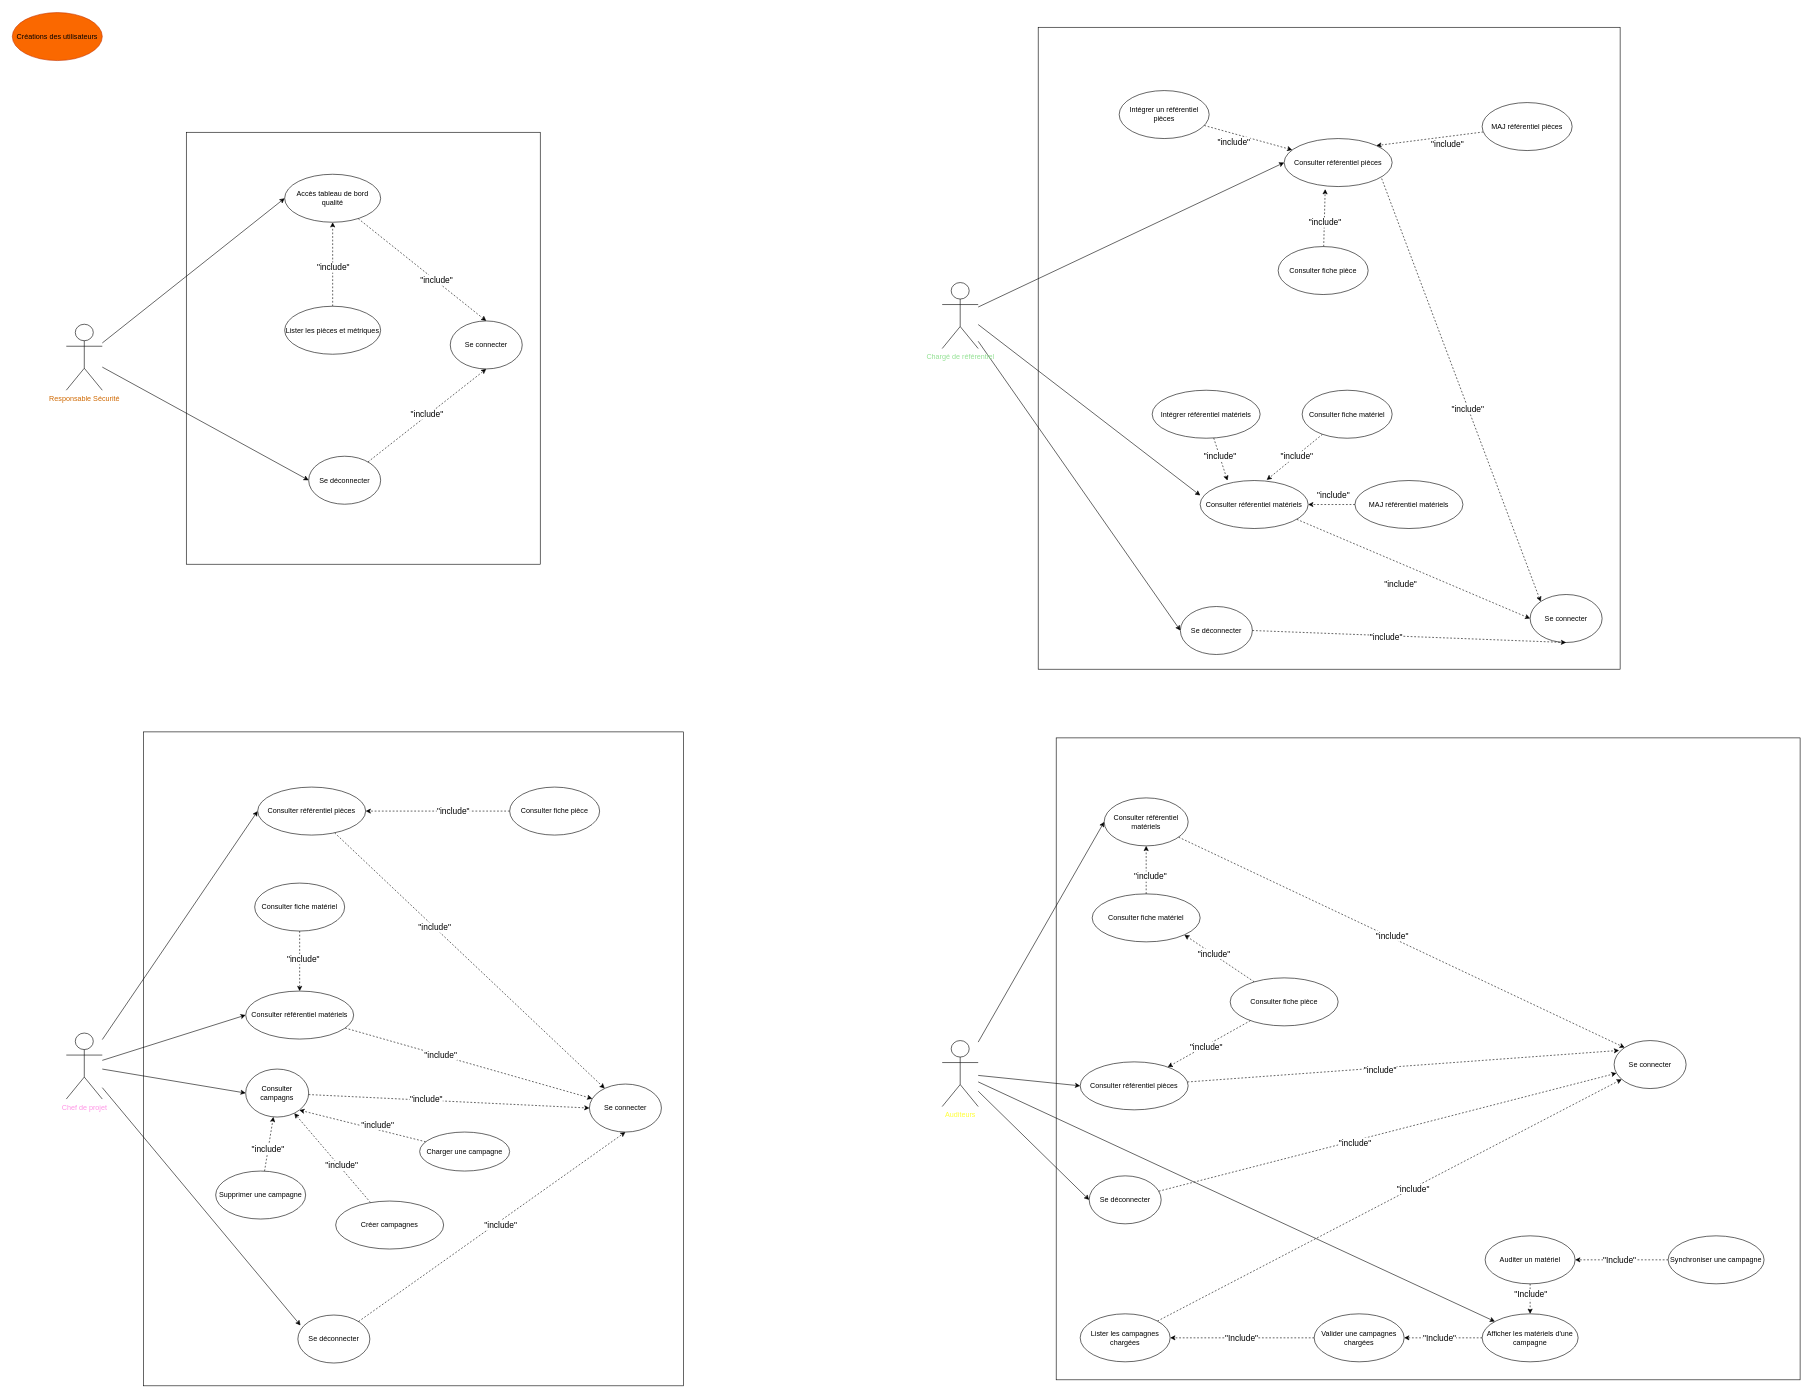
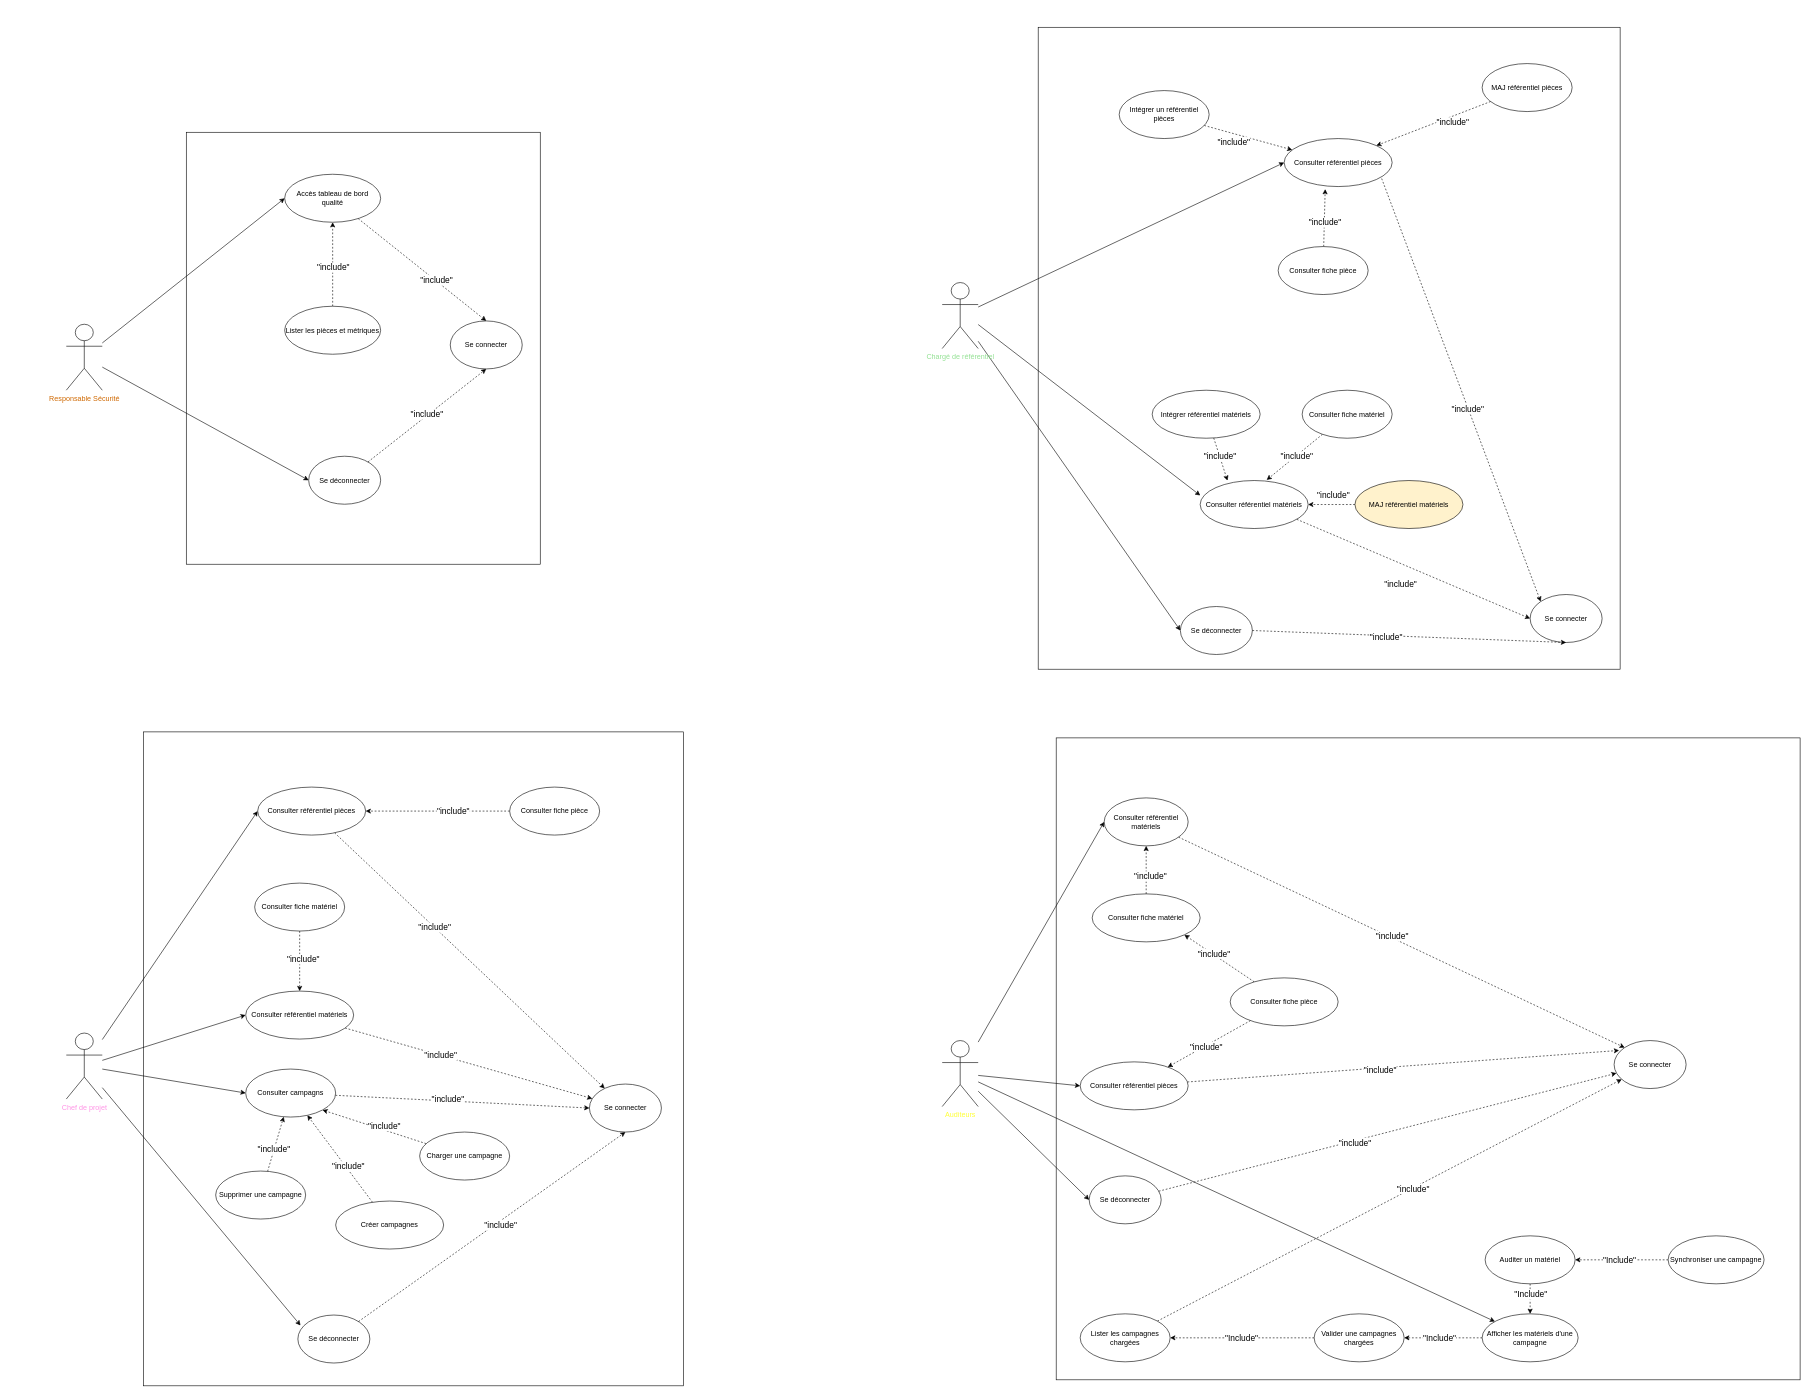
(57, 36) -> none
(1527, 126) -> (1527, 87)
(1409, 504) -> (1409, 504)
(277, 1093) -> (291, 1093)
(465, 1151) -> (465, 1156)
